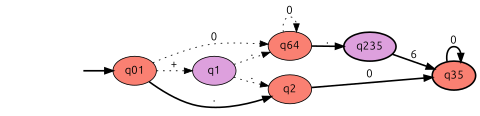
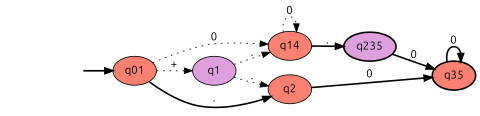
(290, 46) -> (290, 46)
(414, 55) -> (414, 55)
